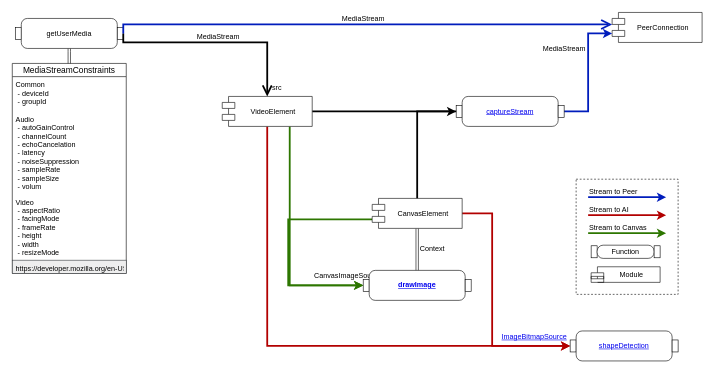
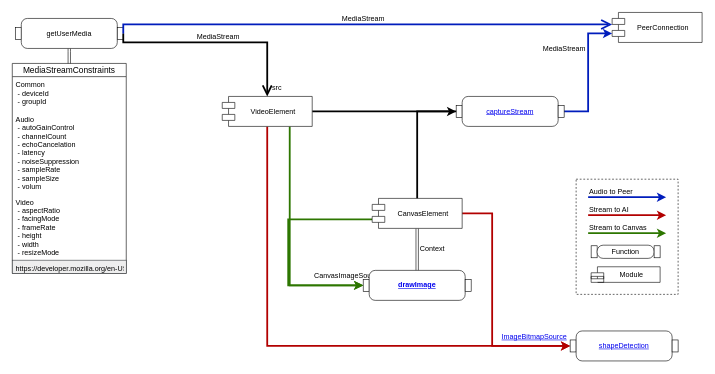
(616, 192) -> (613, 192)
